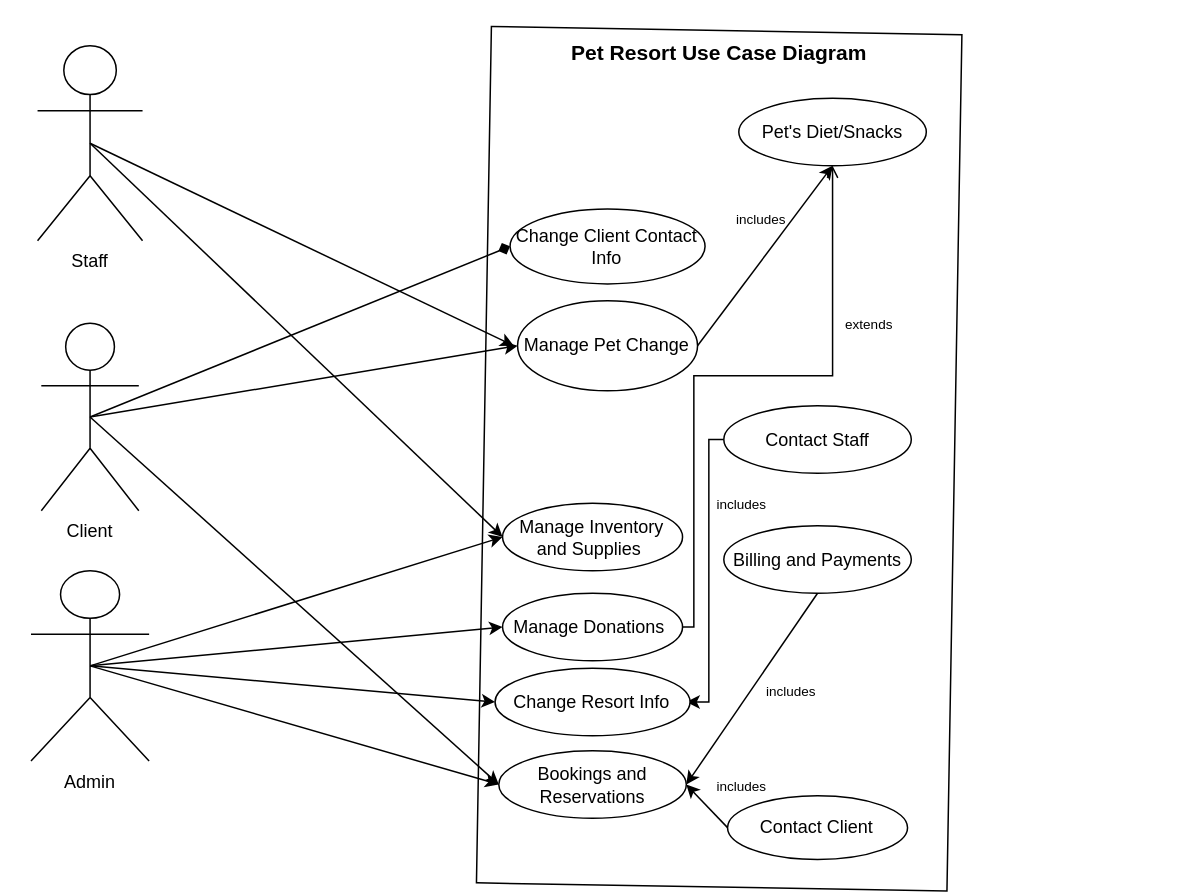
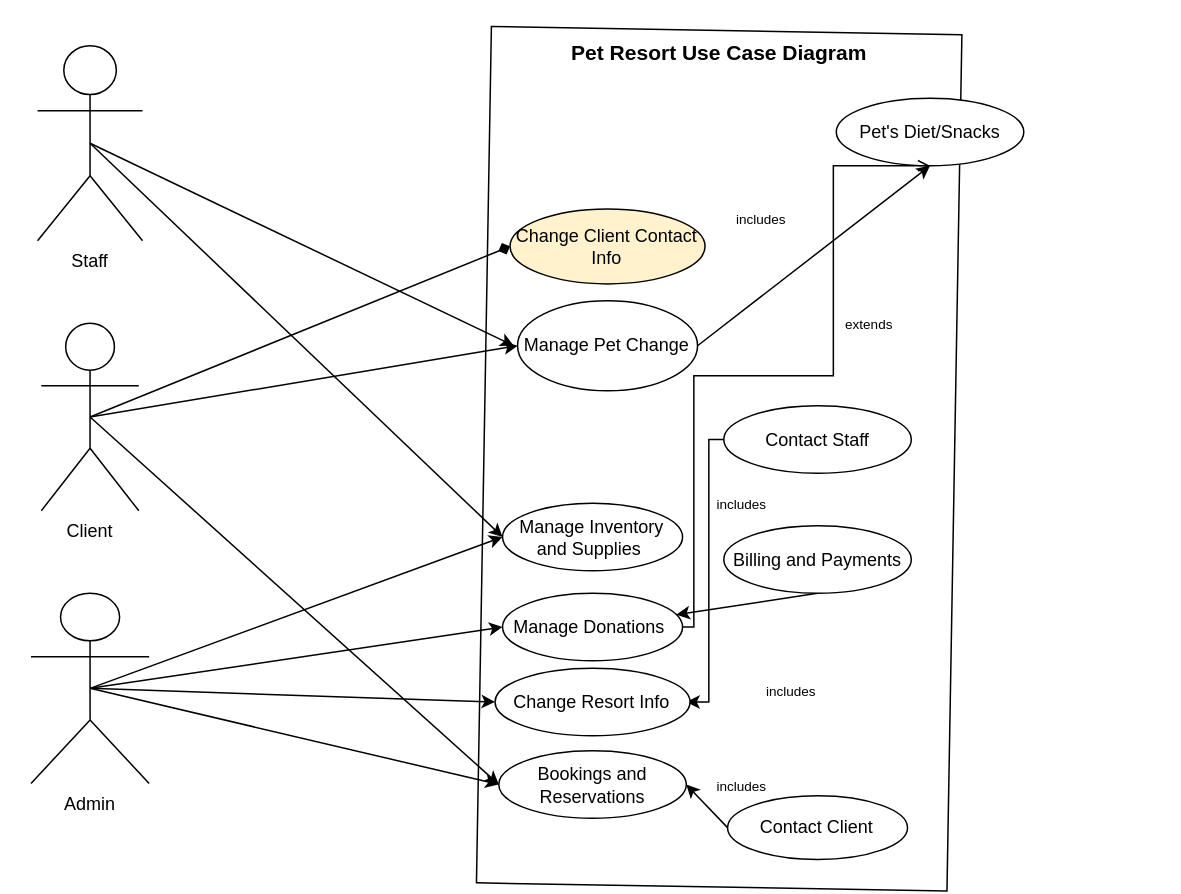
(832, 132) -> (930, 132)
(607, 246) -> (607, 246)
(90, 666) -> (90, 688)
(754, 685) -> (752, 603)
